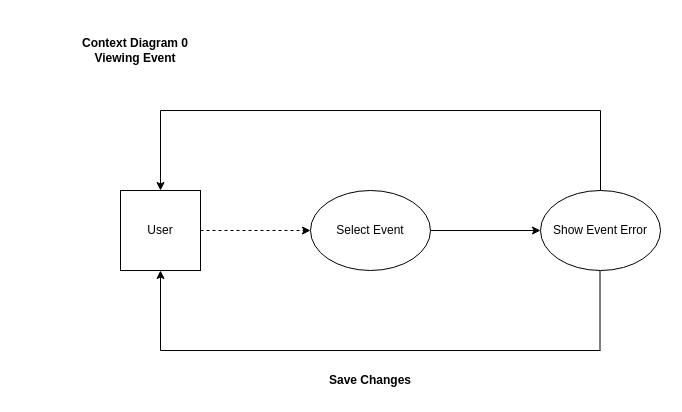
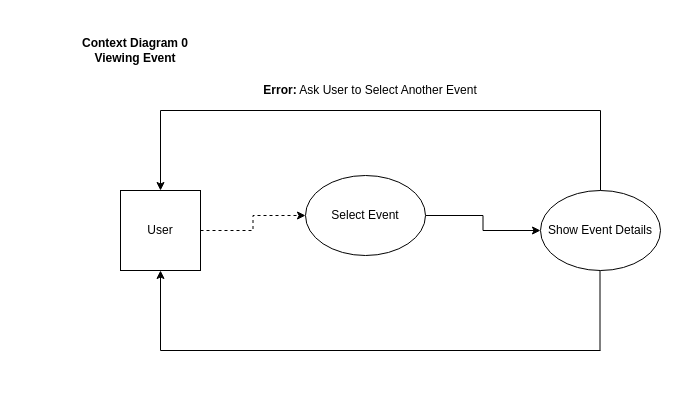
none -> (371, 91)
(371, 231) -> (366, 216)
(601, 231) -> (601, 231)
(371, 381) -> none
